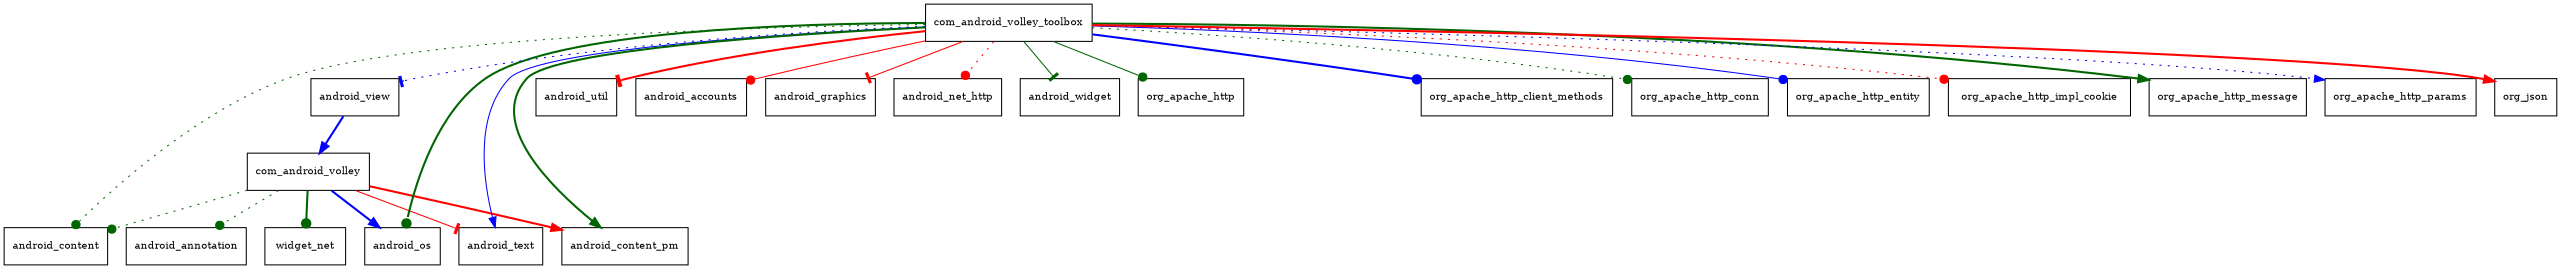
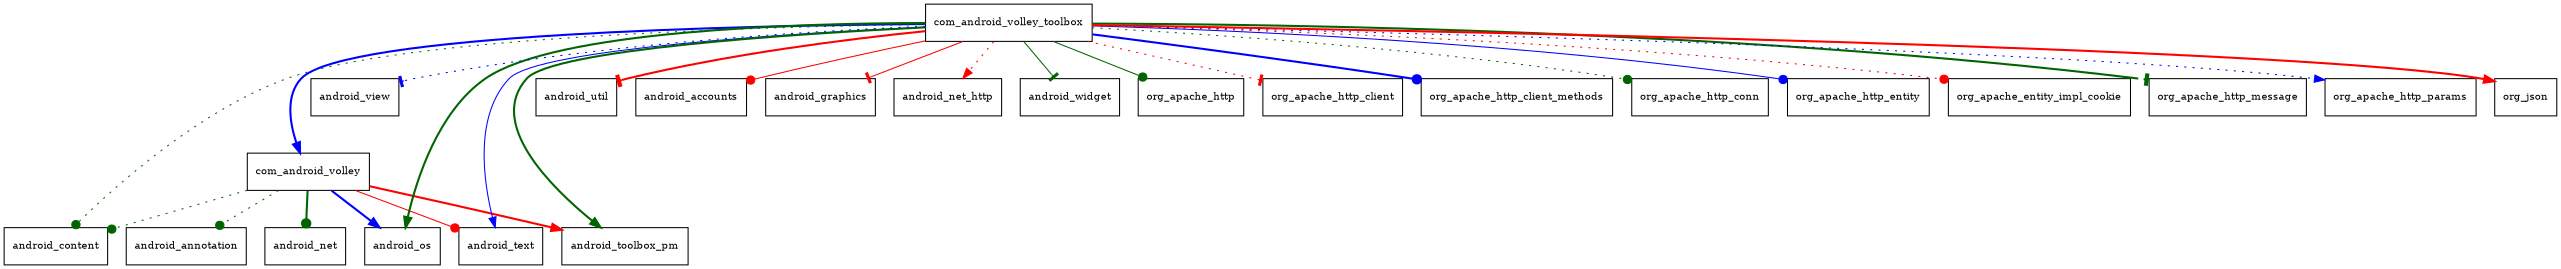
(1616, 37) -> (1616, 37)
(607, 42) -> (607, 42)
(982, 56) -> (982, 56)
none -> (1333, 97)
(2039, 97) -> (2039, 97)
(334, 130) -> (577, 34)
(402, 208) -> (402, 208)
(305, 246) -> (305, 246)
(625, 246) -> (625, 246)
